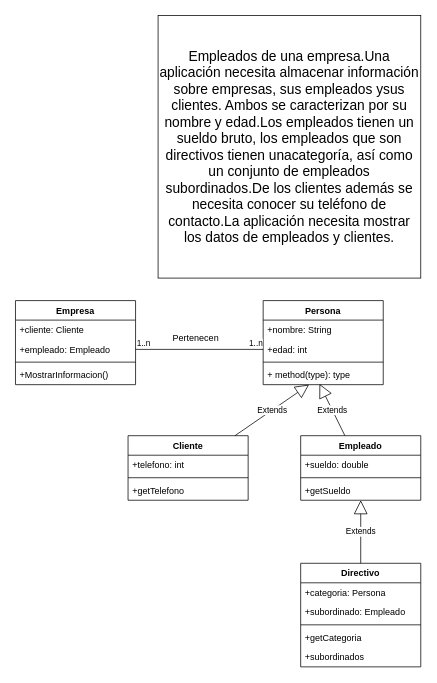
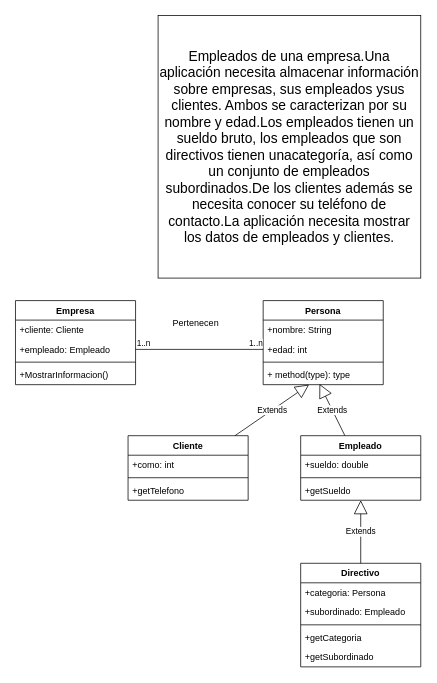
(195, 338) -> (195, 323)
(163, 465) -> (154, 465)
(336, 657) -> (341, 657)
